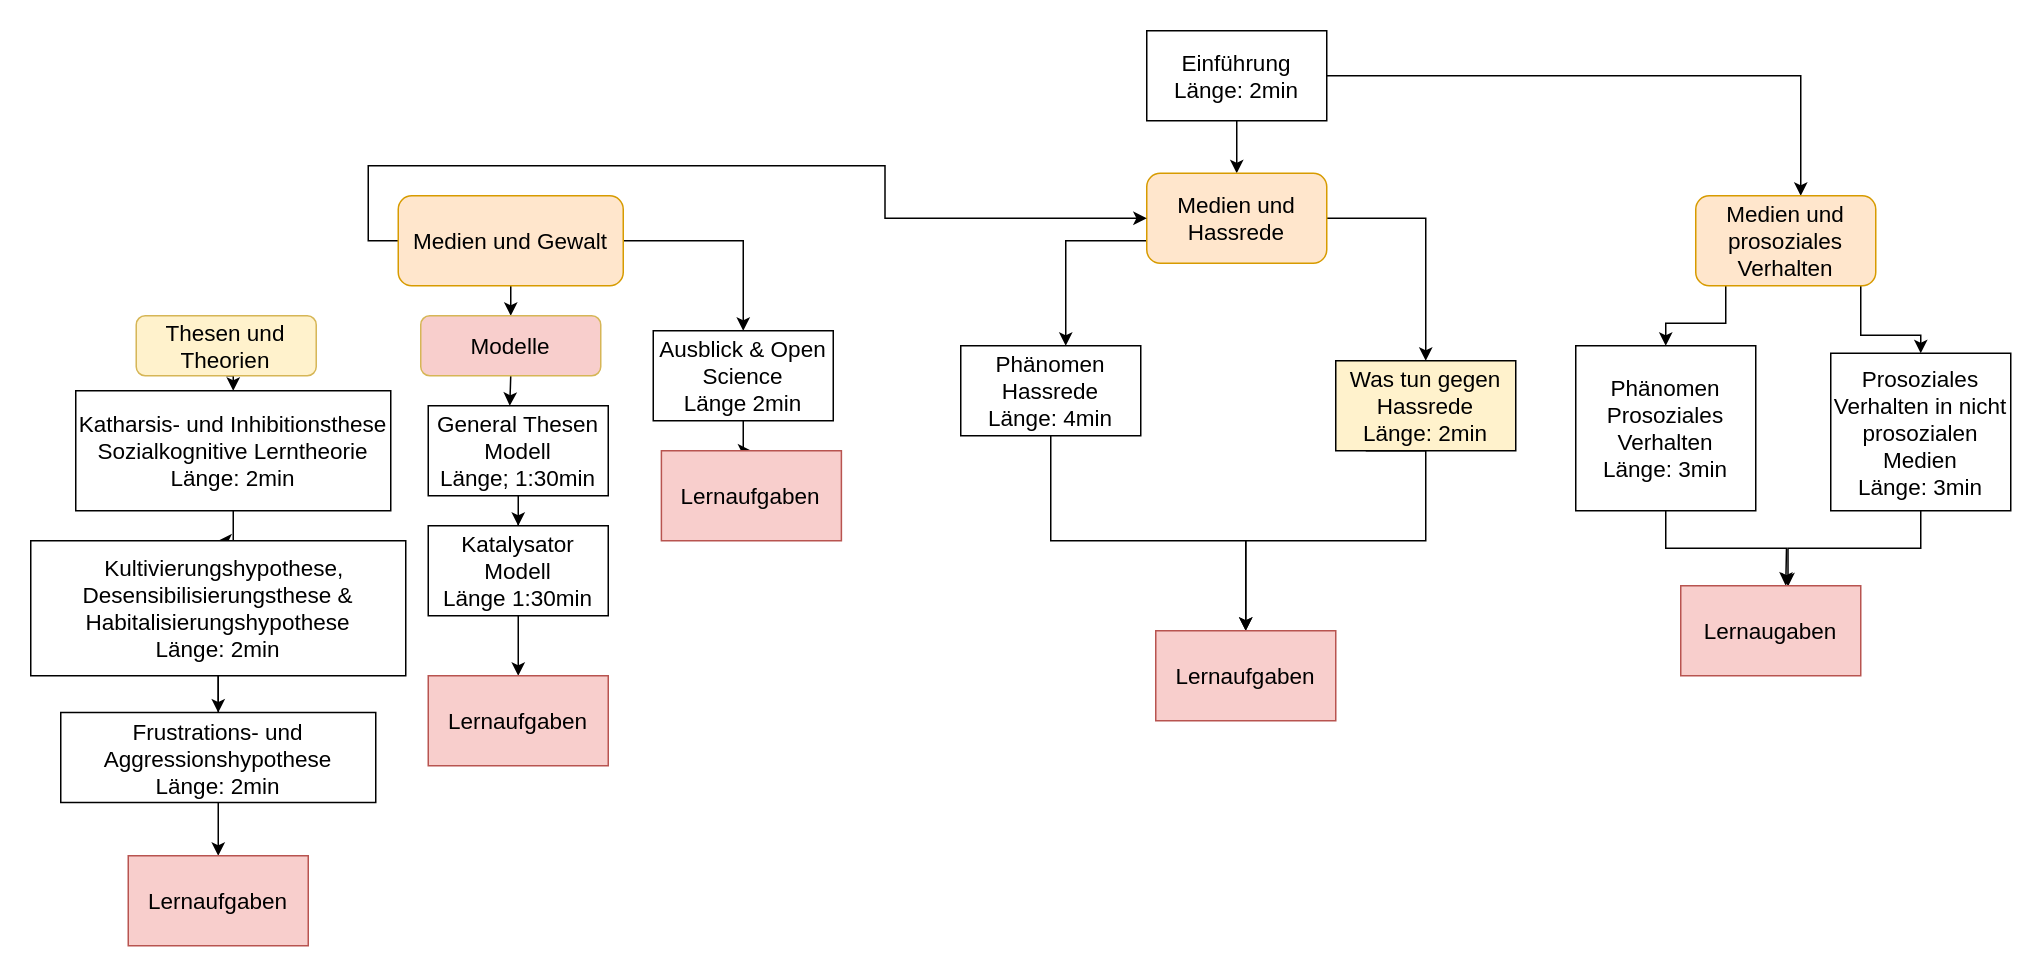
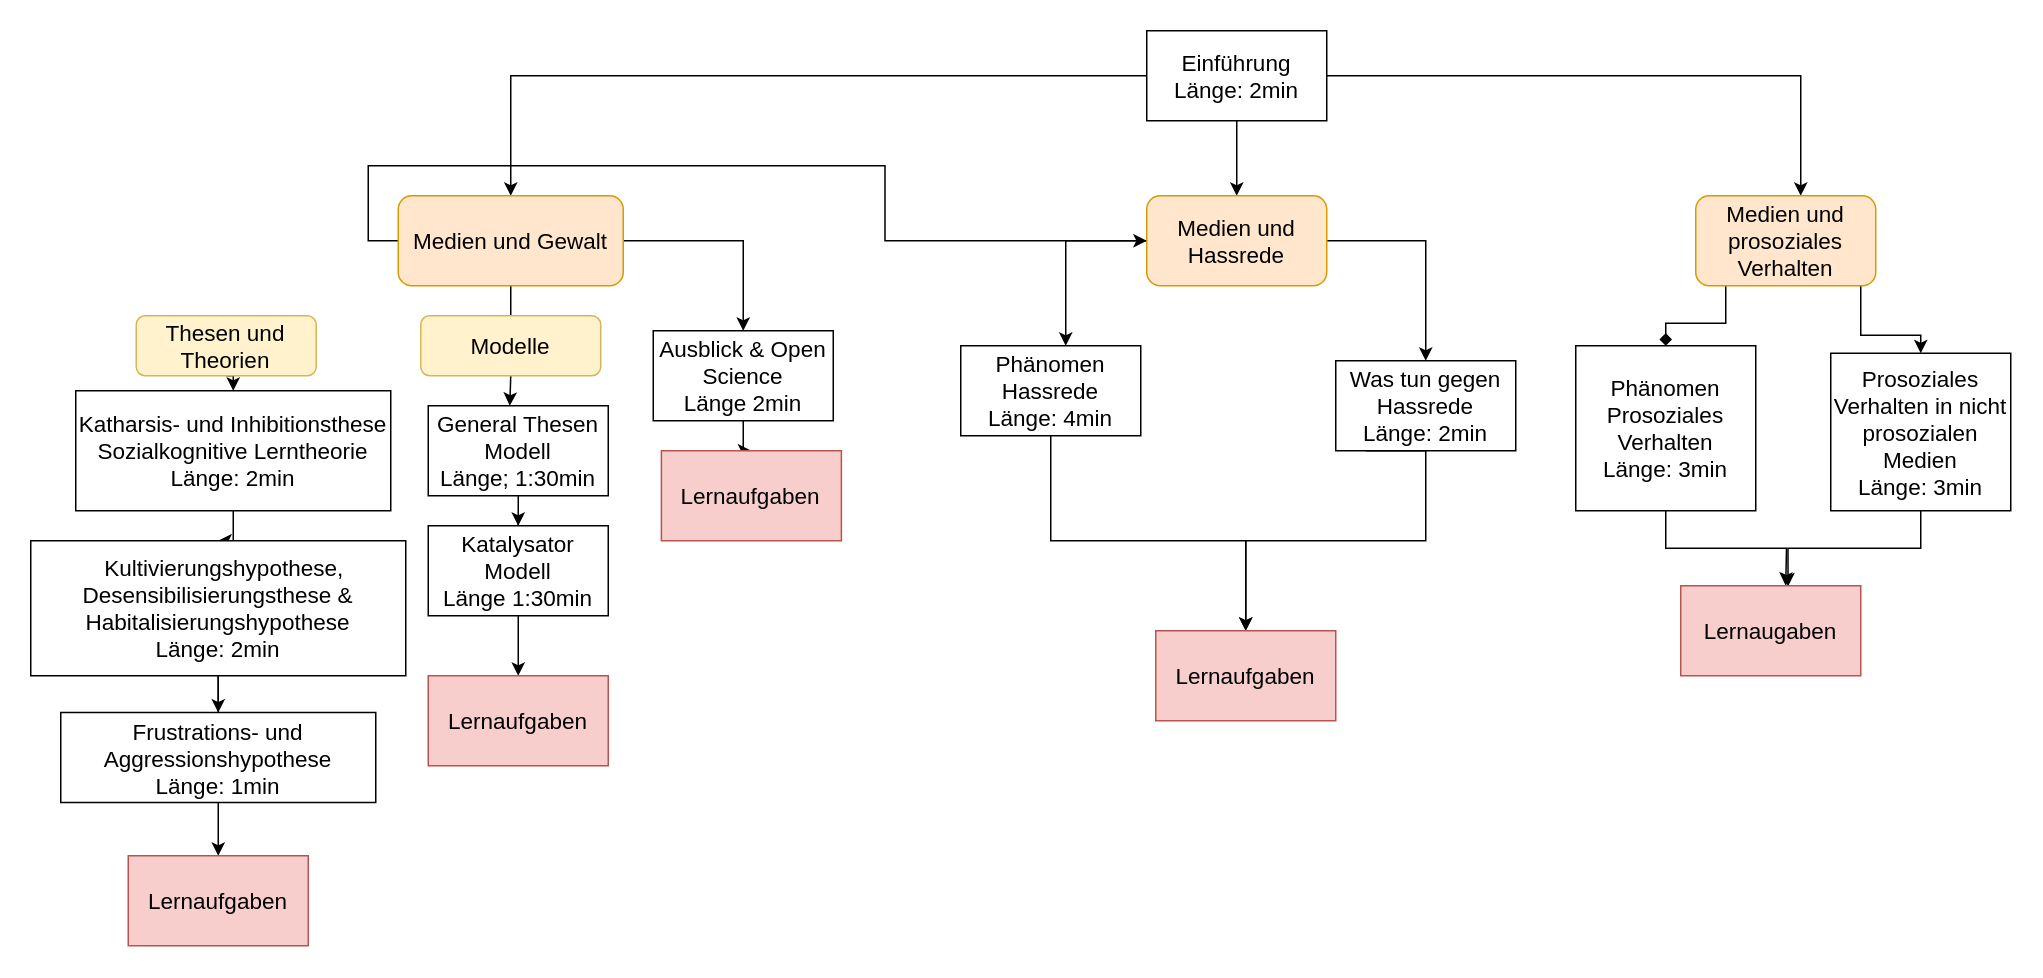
none -> (774, 76)
(1237, 218) -> (1237, 241)
(511, 304) -> (511, 308)
(1666, 334) -> (1666, 333)
(511, 346) -> (511, 346)
(1426, 406) -> (1426, 406)
(218, 758) -> (218, 758)
